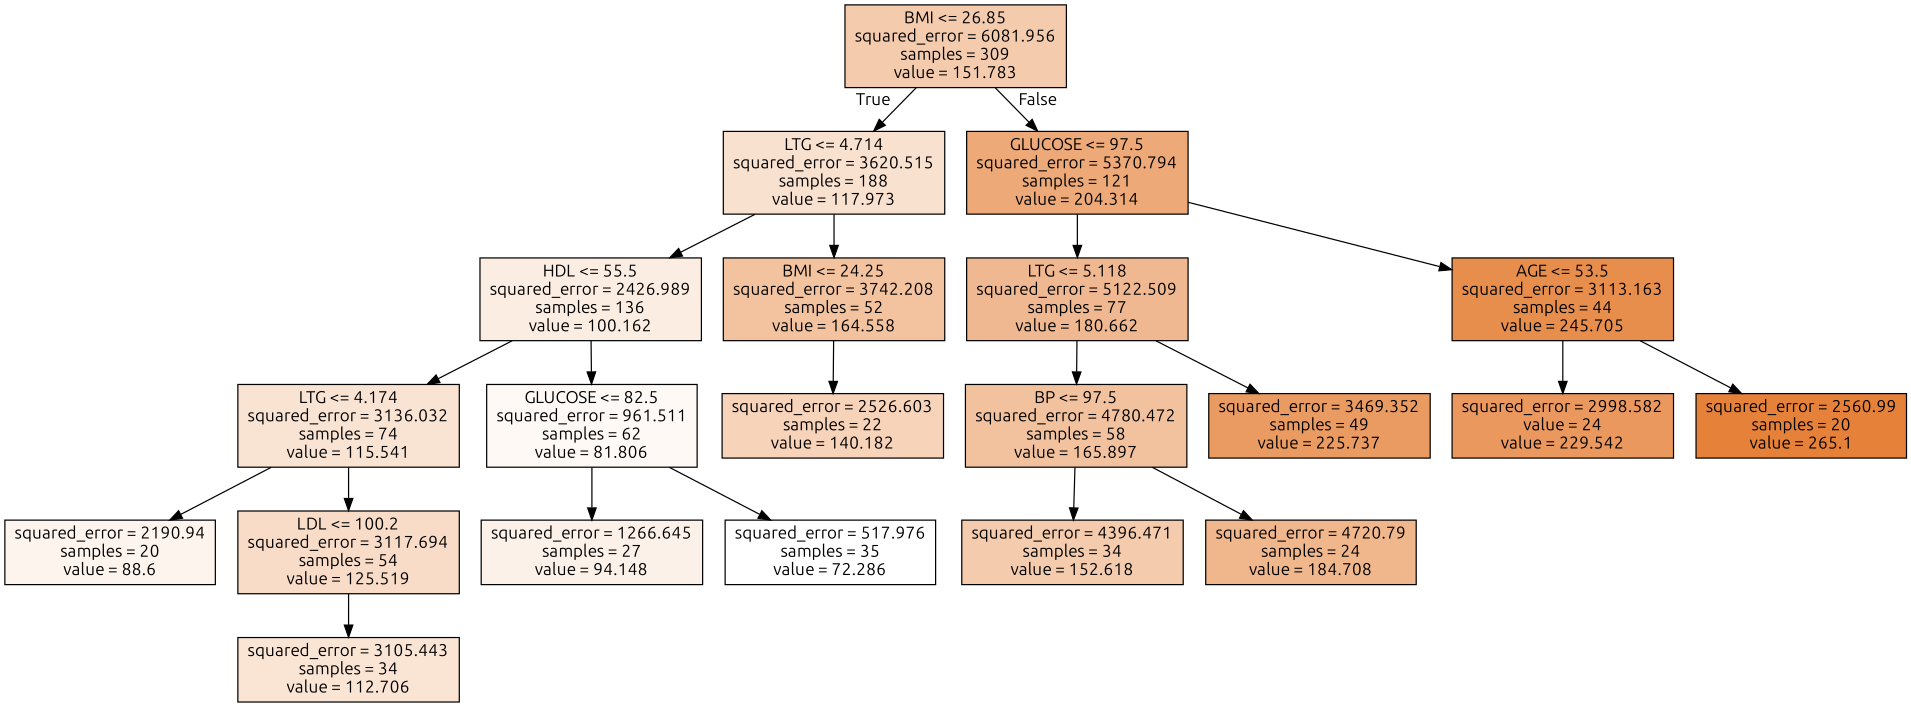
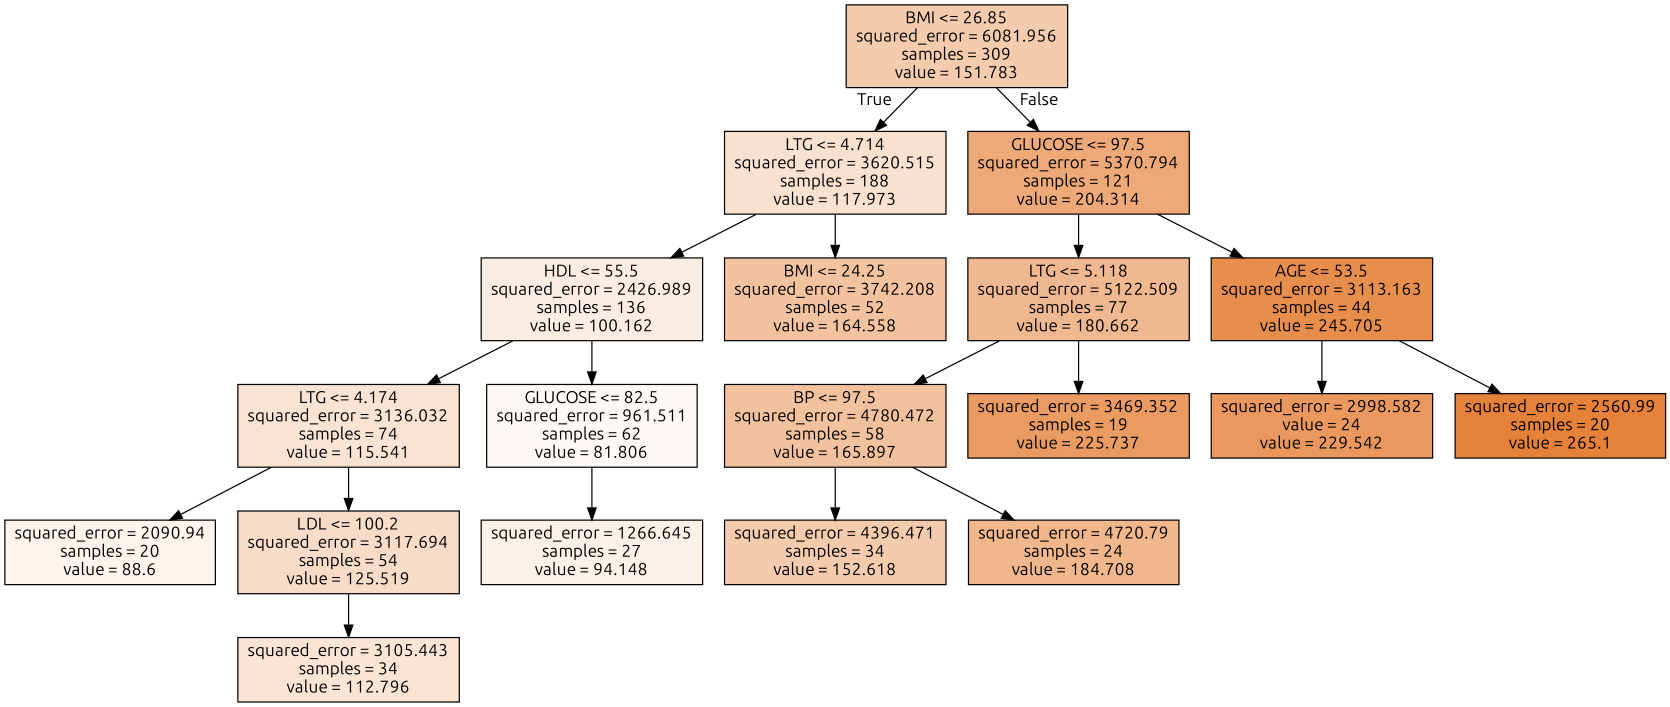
(833, 426) -> none
(1319, 426) -> (1079, 426)
(110, 552) -> (110, 552)
(830, 552) -> none
(349, 670) -> (349, 670)
